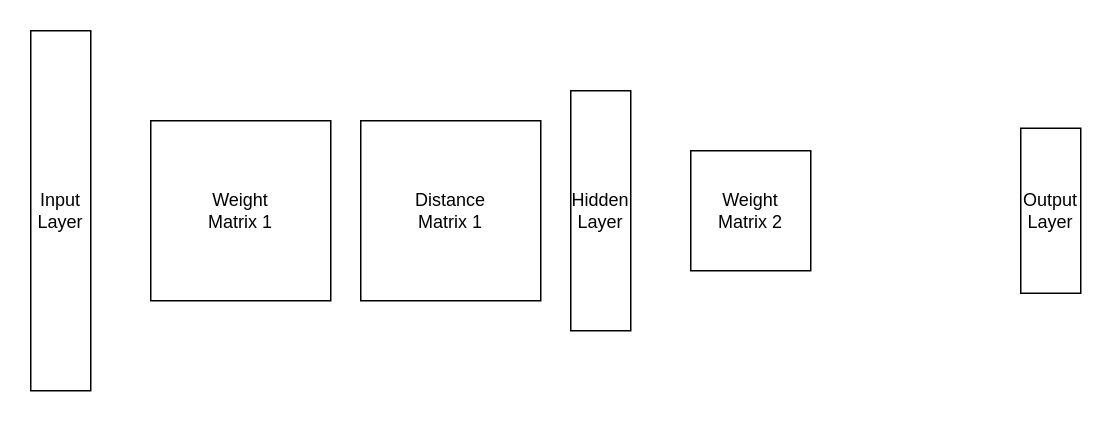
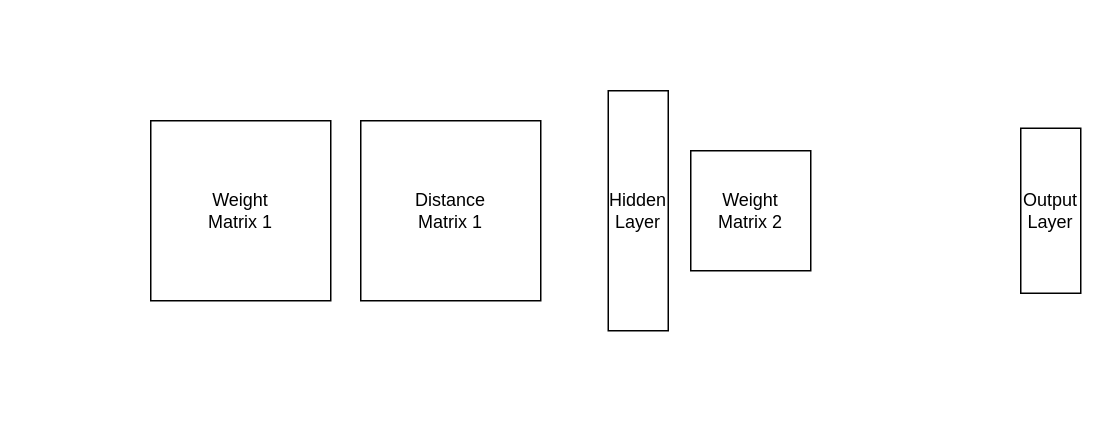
(61, 211) -> none
(601, 211) -> (638, 211)
